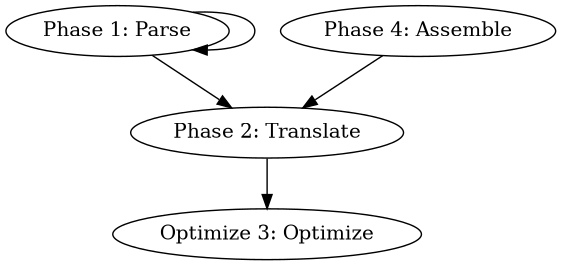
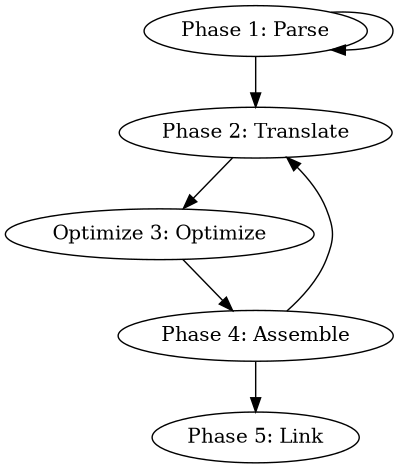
none -> (203, 280)
none -> (256, 437)
